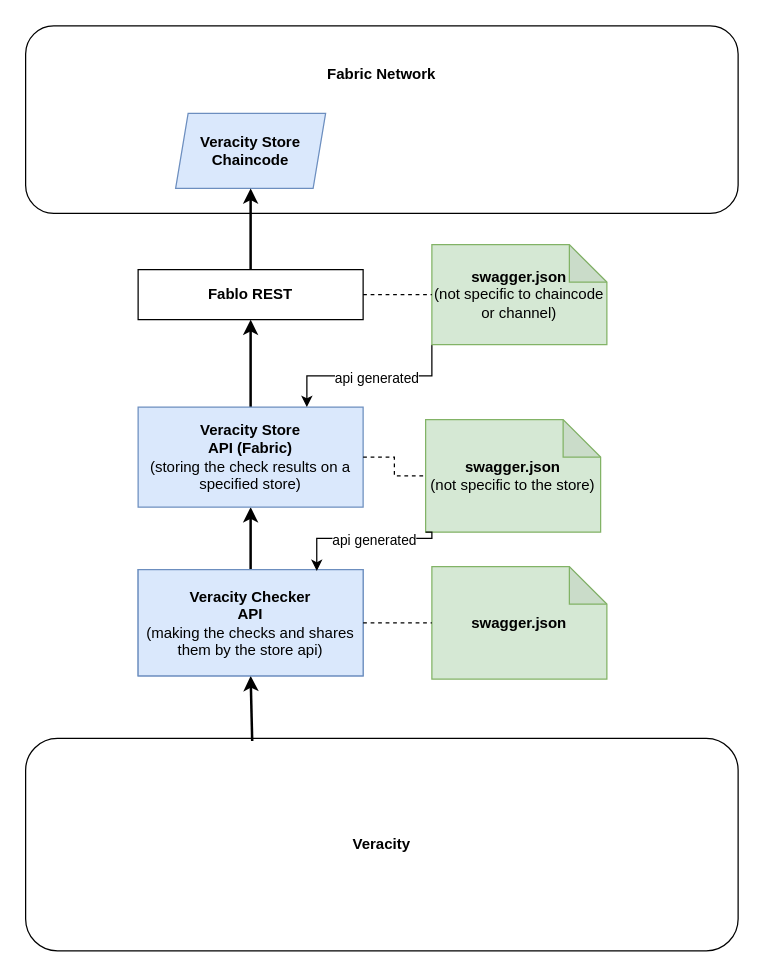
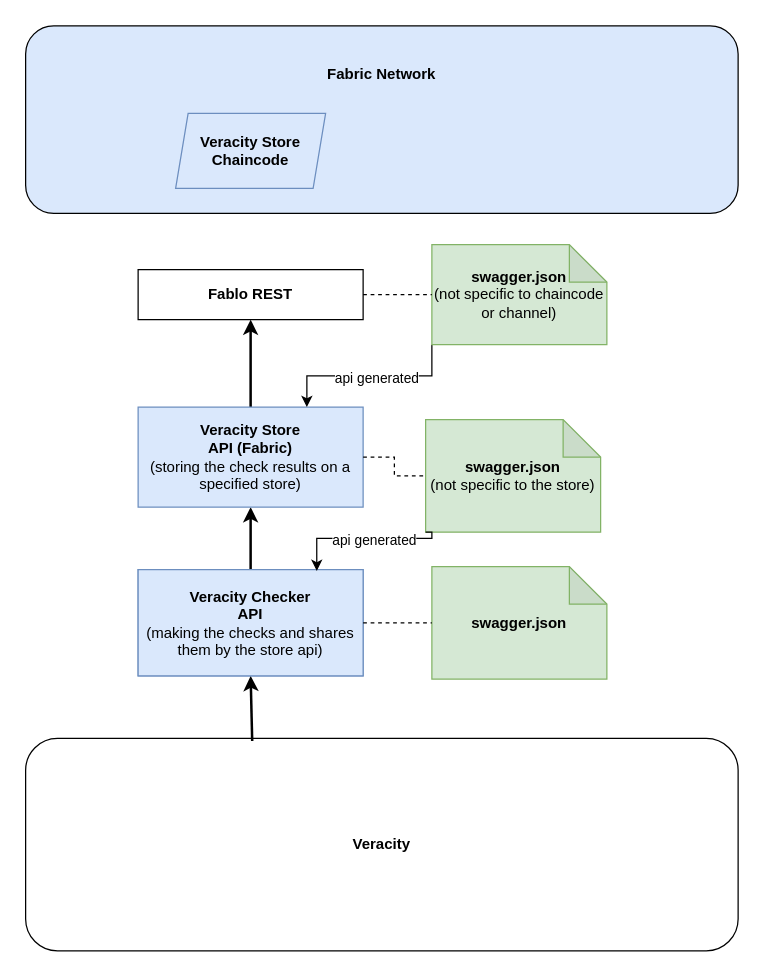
(382, 119) -> (382, 119)
(251, 234) -> none
